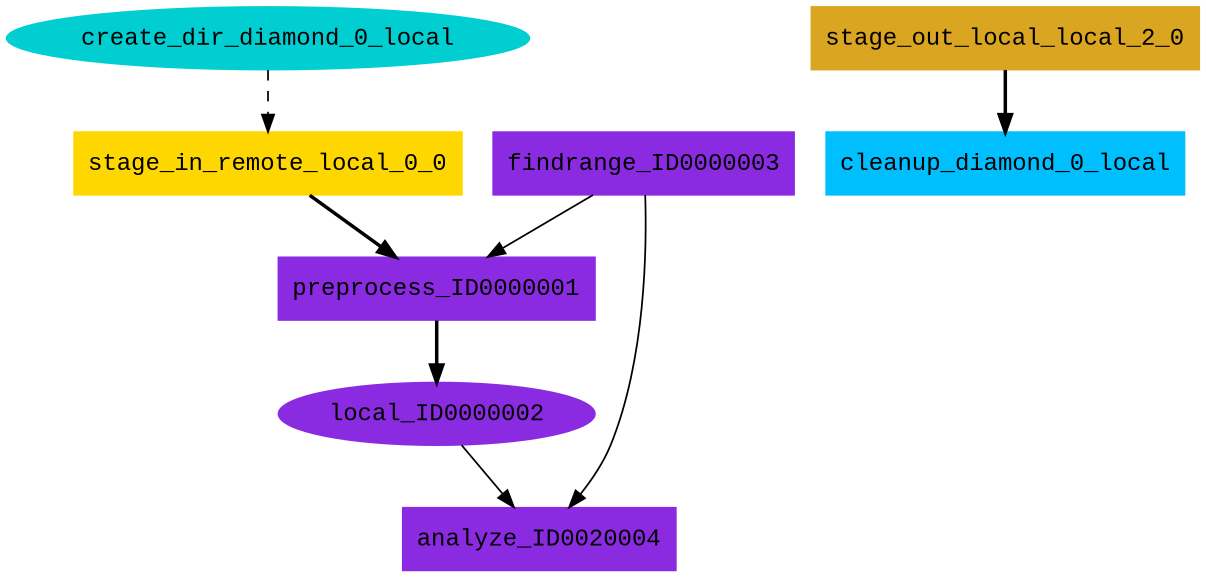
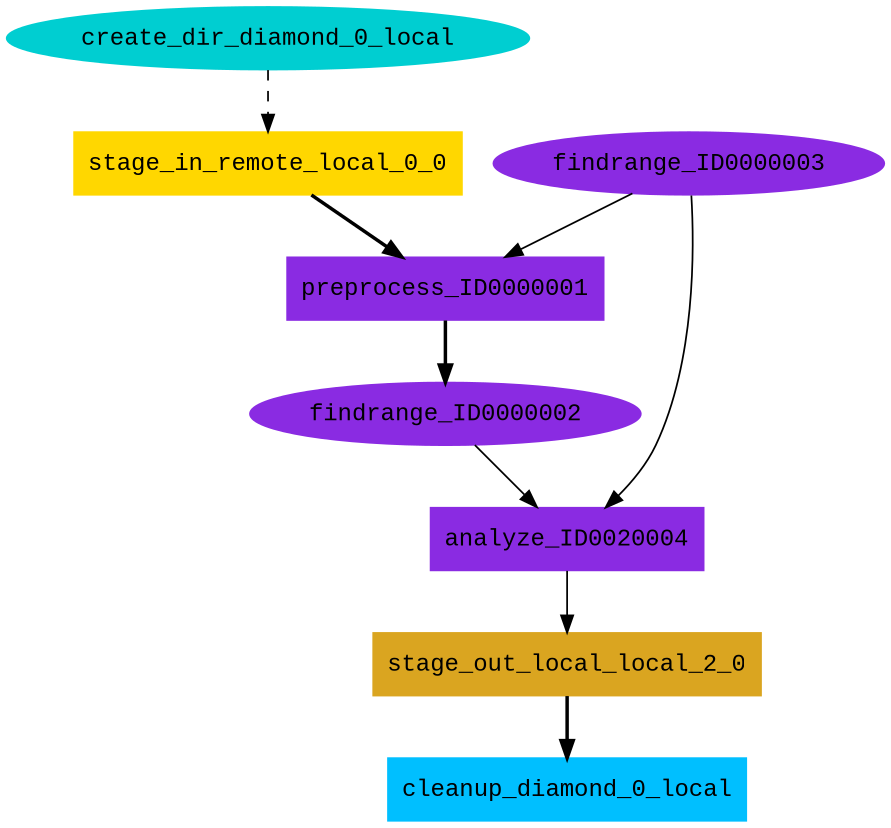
(644, 163) -> (689, 163)
(437, 414) -> (445, 414)
none -> (567, 593)
